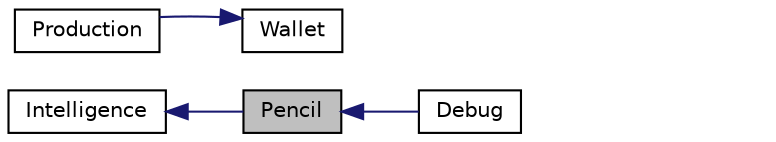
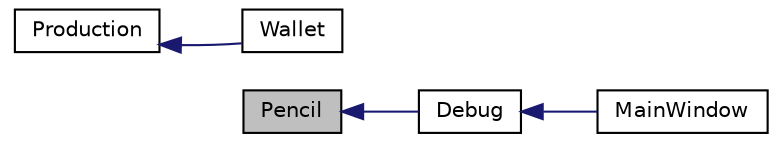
(190, 16) -> (211, 45)
(87, 112) -> none
none -> (683, 112)
